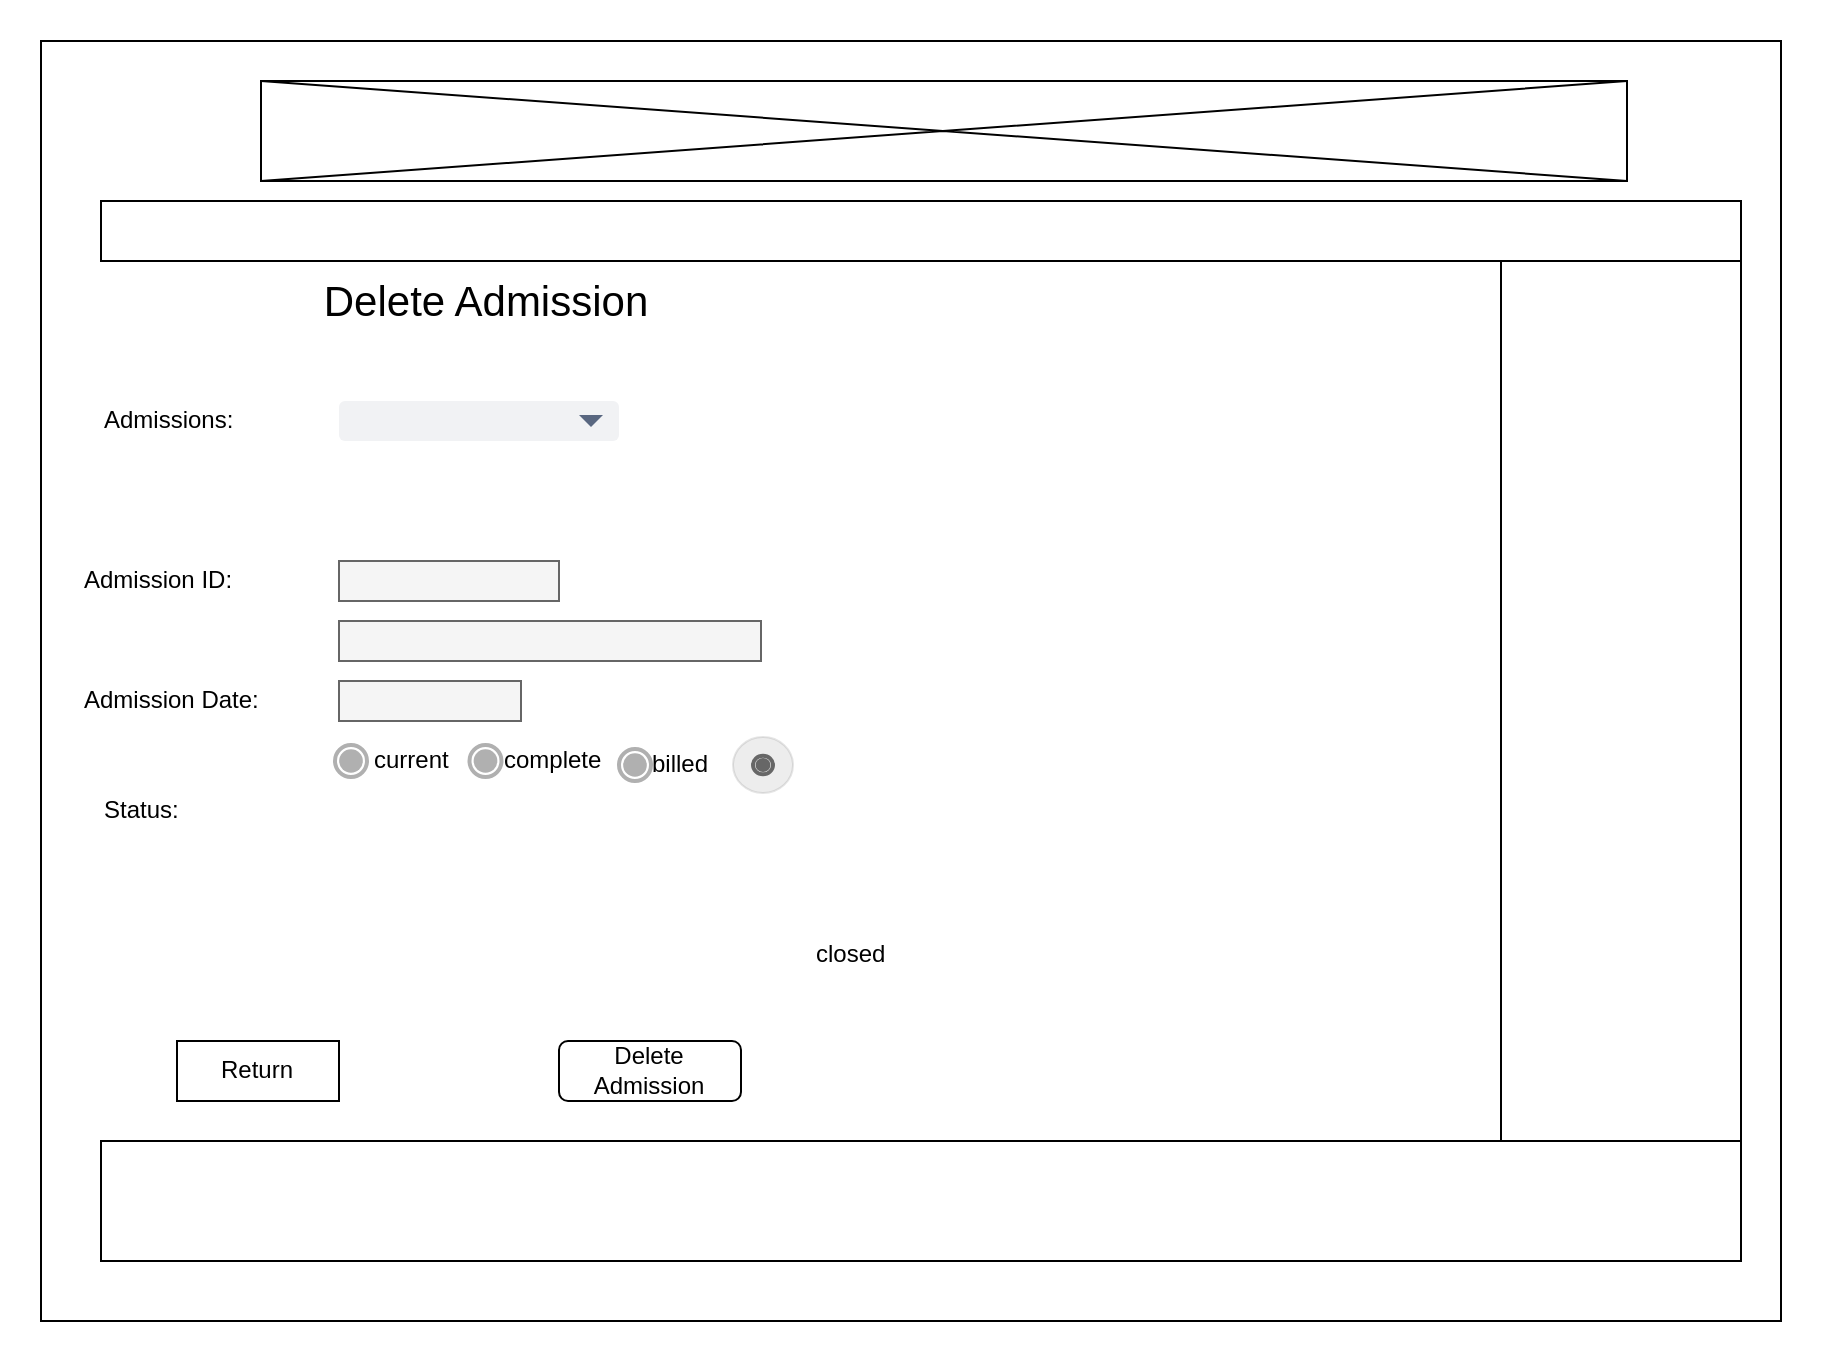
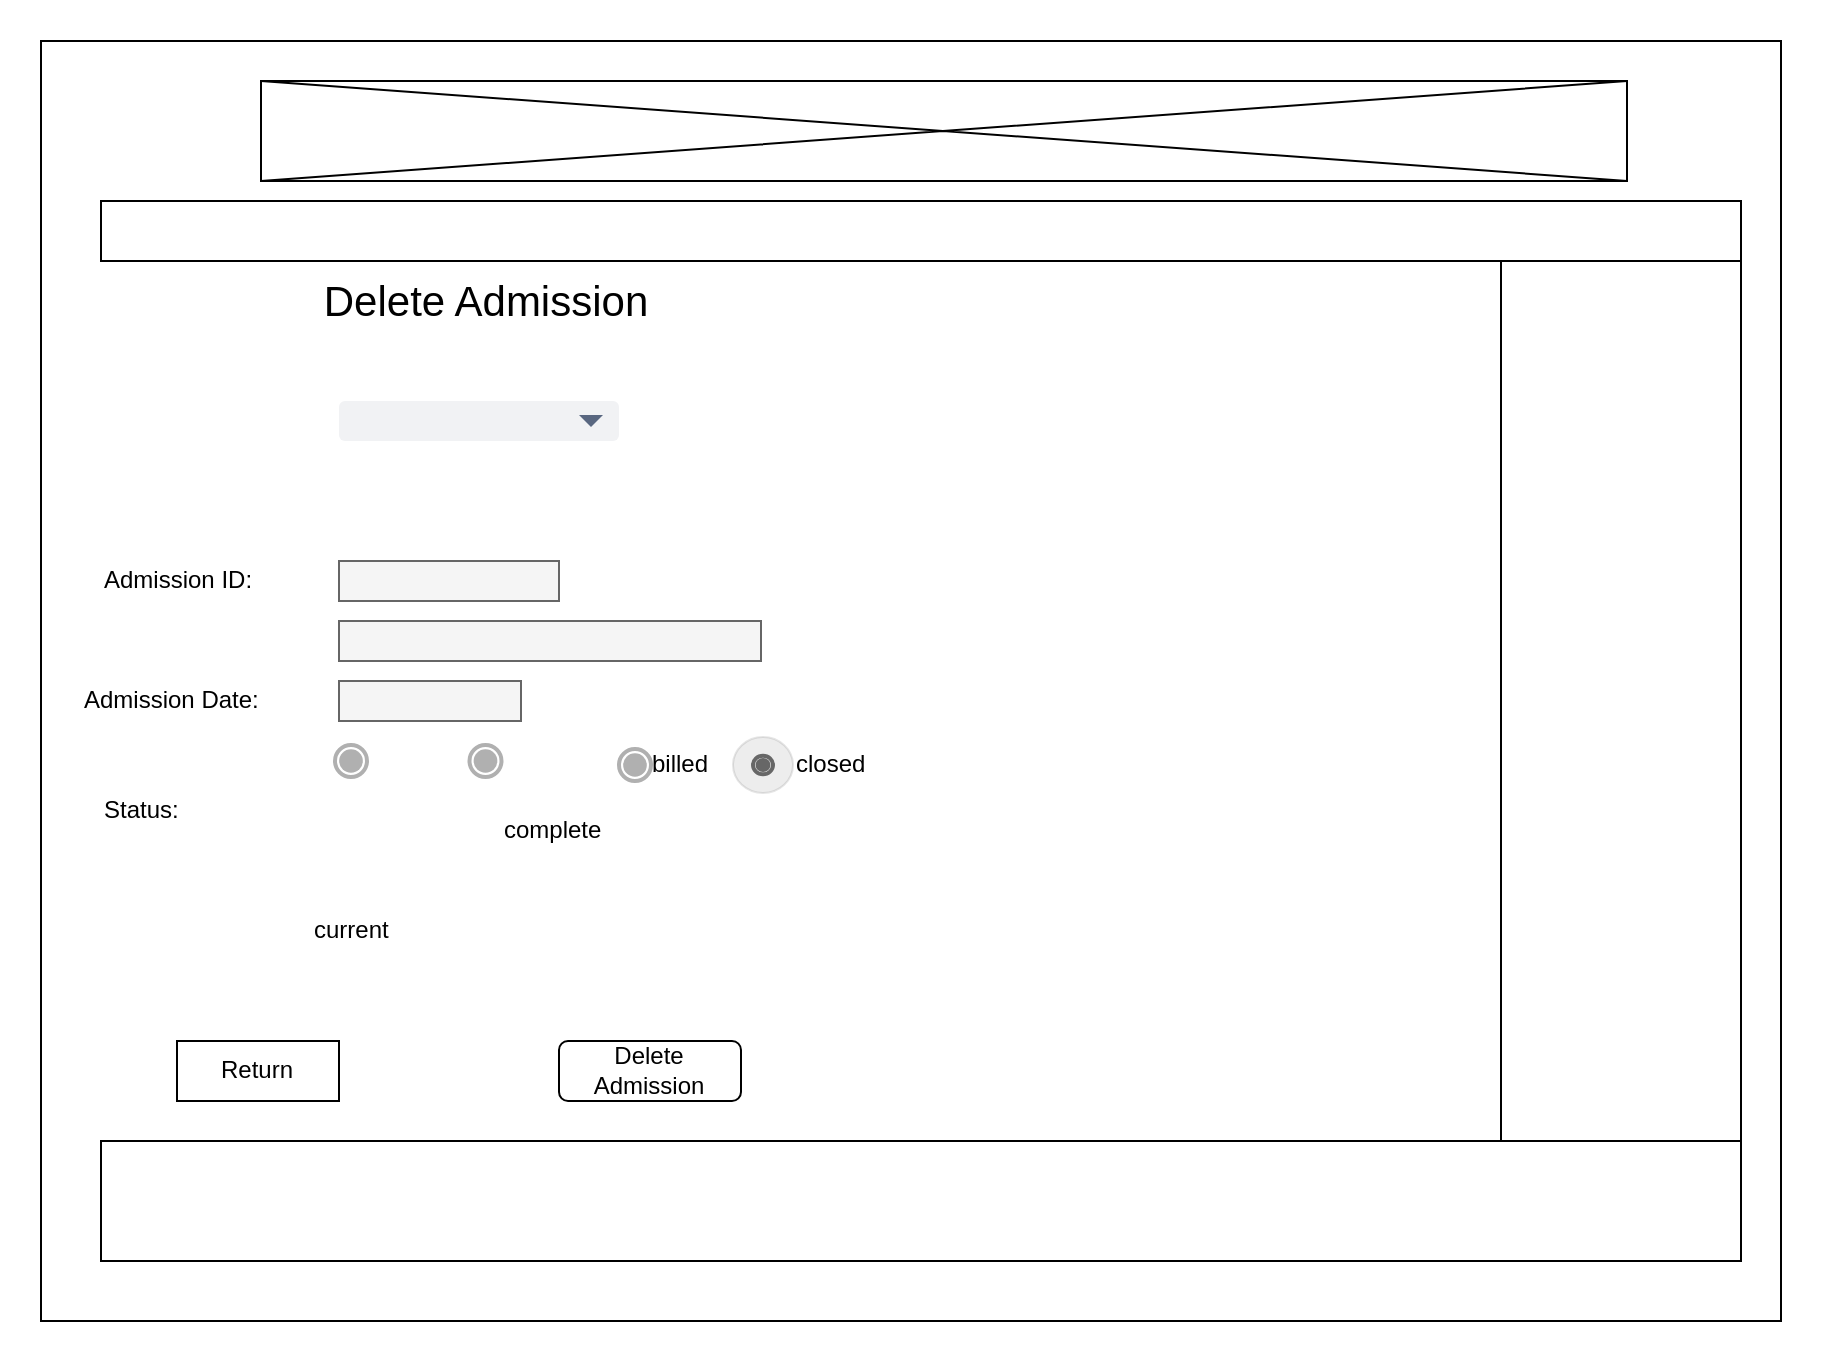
(201, 421) -> none
(181, 581) -> (201, 581)
(417, 761) -> (357, 931)
(547, 761) -> (547, 831)
(859, 955) -> (839, 765)
